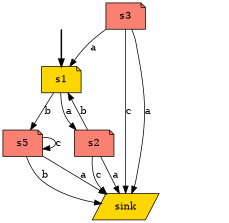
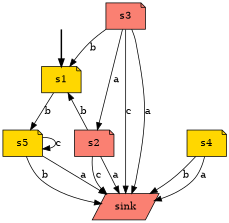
(94, 48) -> (94, 48)
(63, 110) -> (111, 76)
(23, 143) -> (23, 143)
none -> (207, 143)
(126, 207) -> (126, 207)
